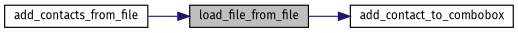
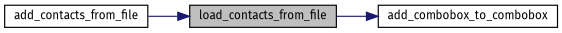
(249, 16) -> (263, 16)
(432, 16) -> (468, 16)
